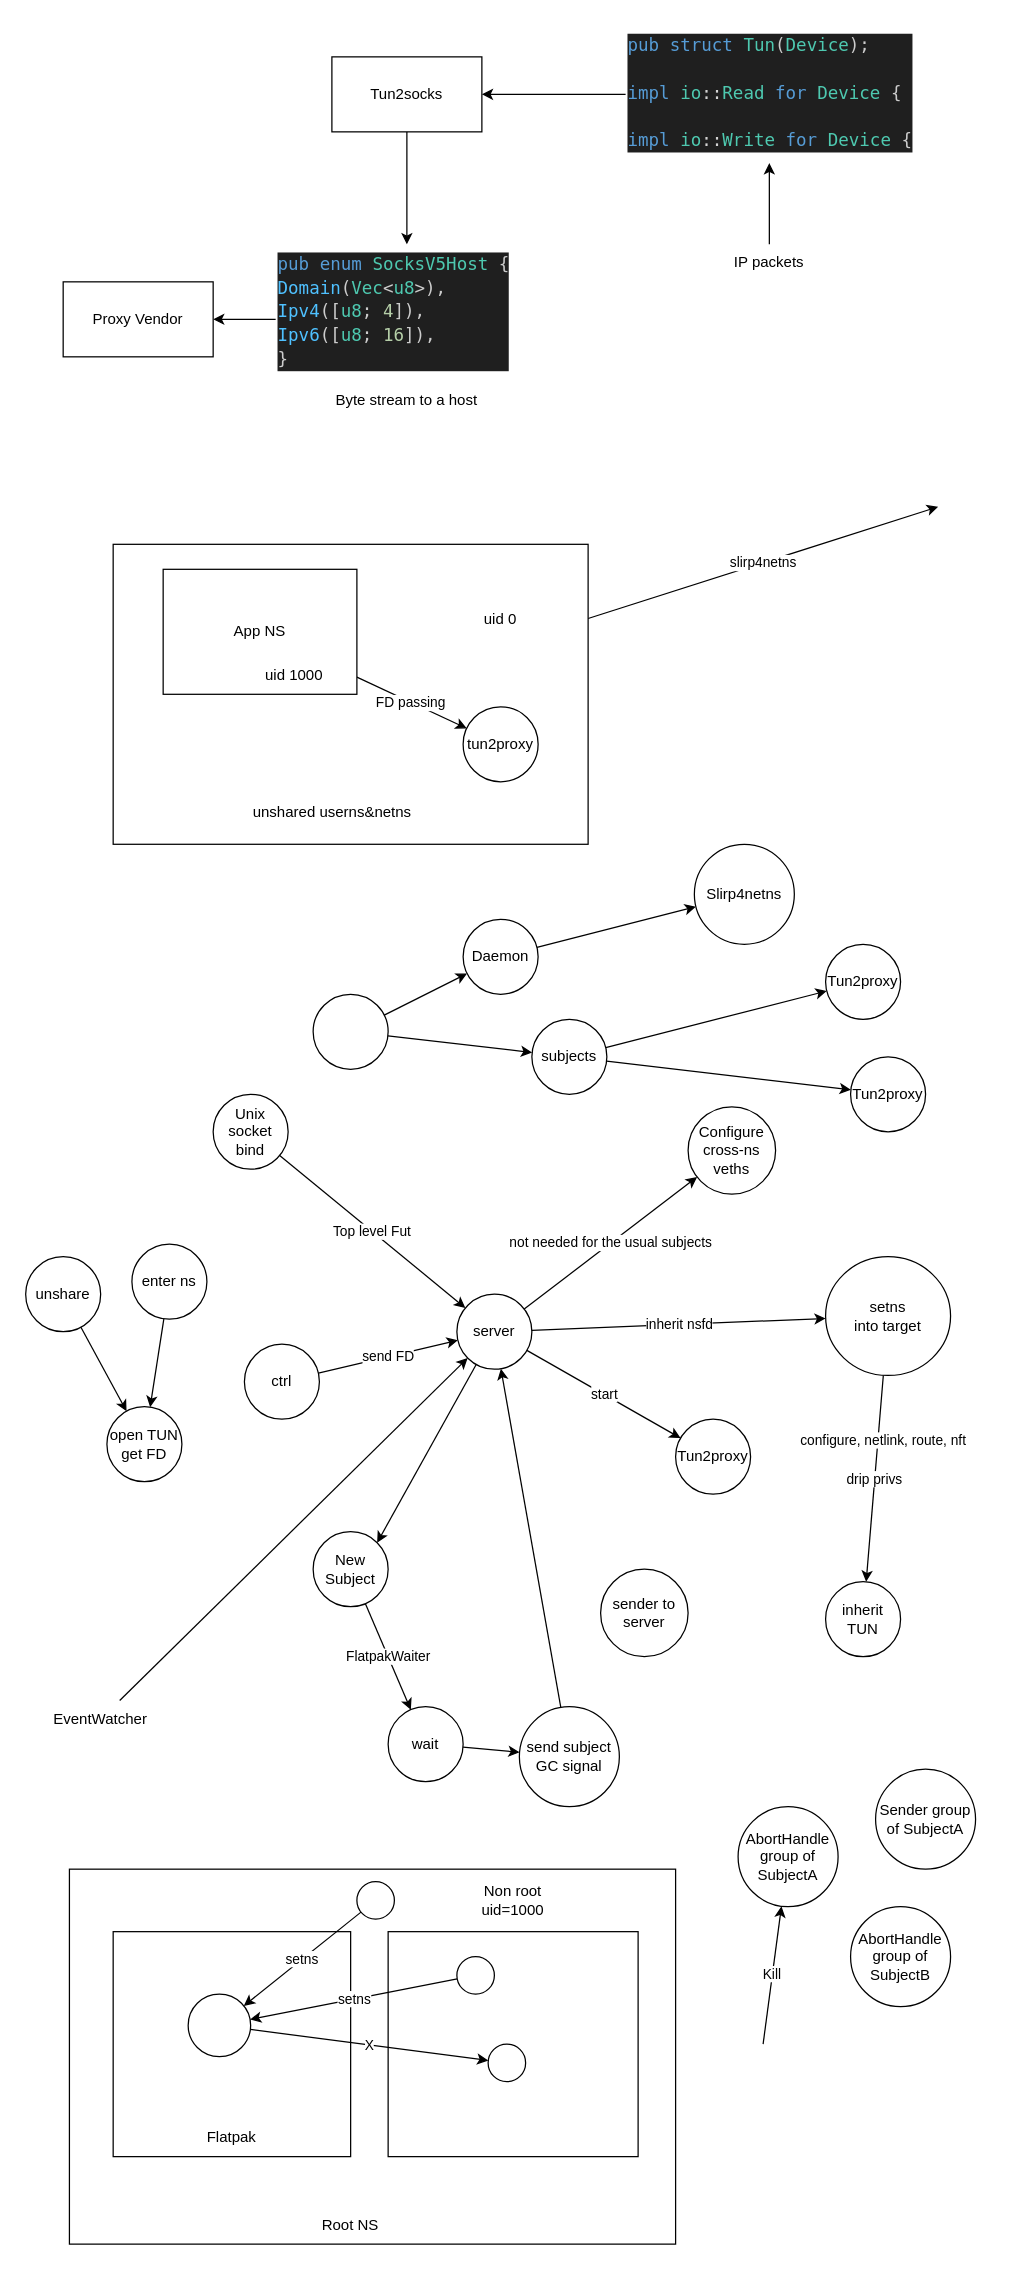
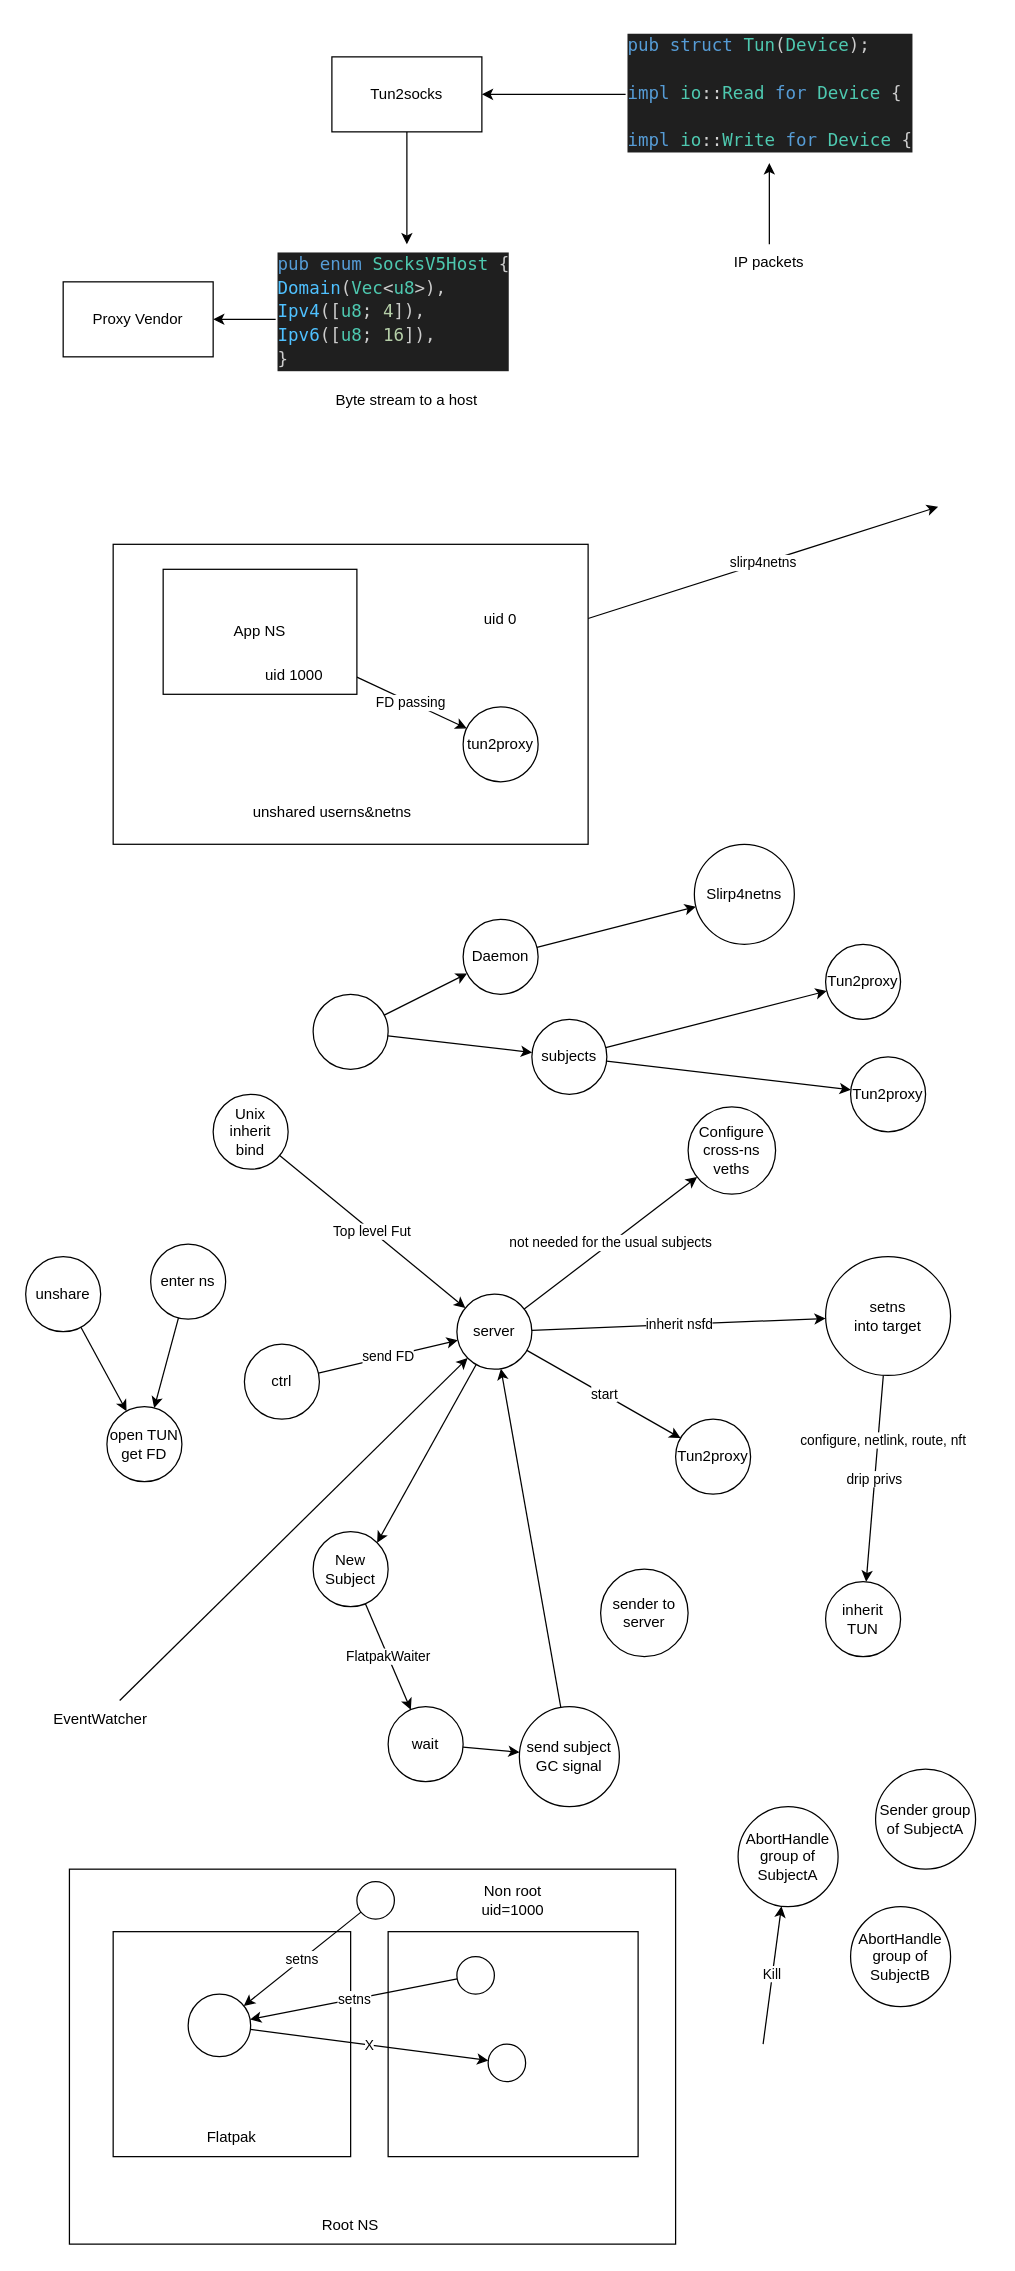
(251, 1132) -> (251, 1132)
(169, 1282) -> (188, 1282)
